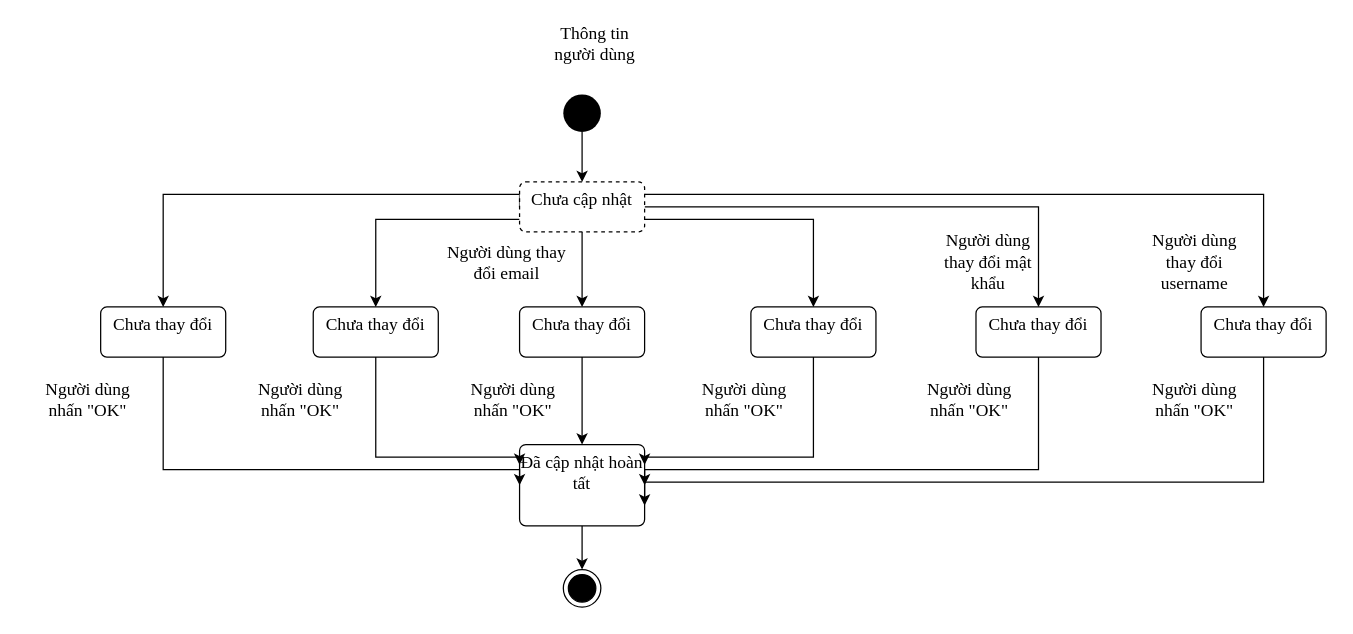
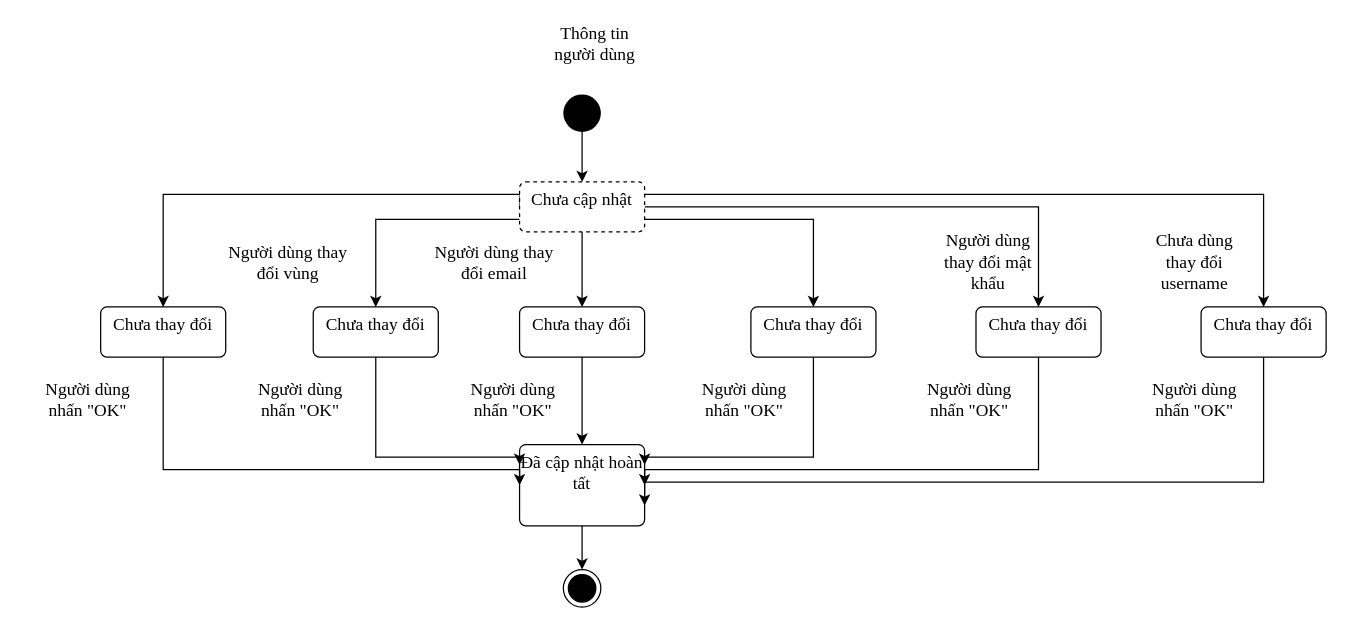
none -> (288, 263)
(507, 263) -> (494, 263)
(1194, 263) -> (1194, 263)
